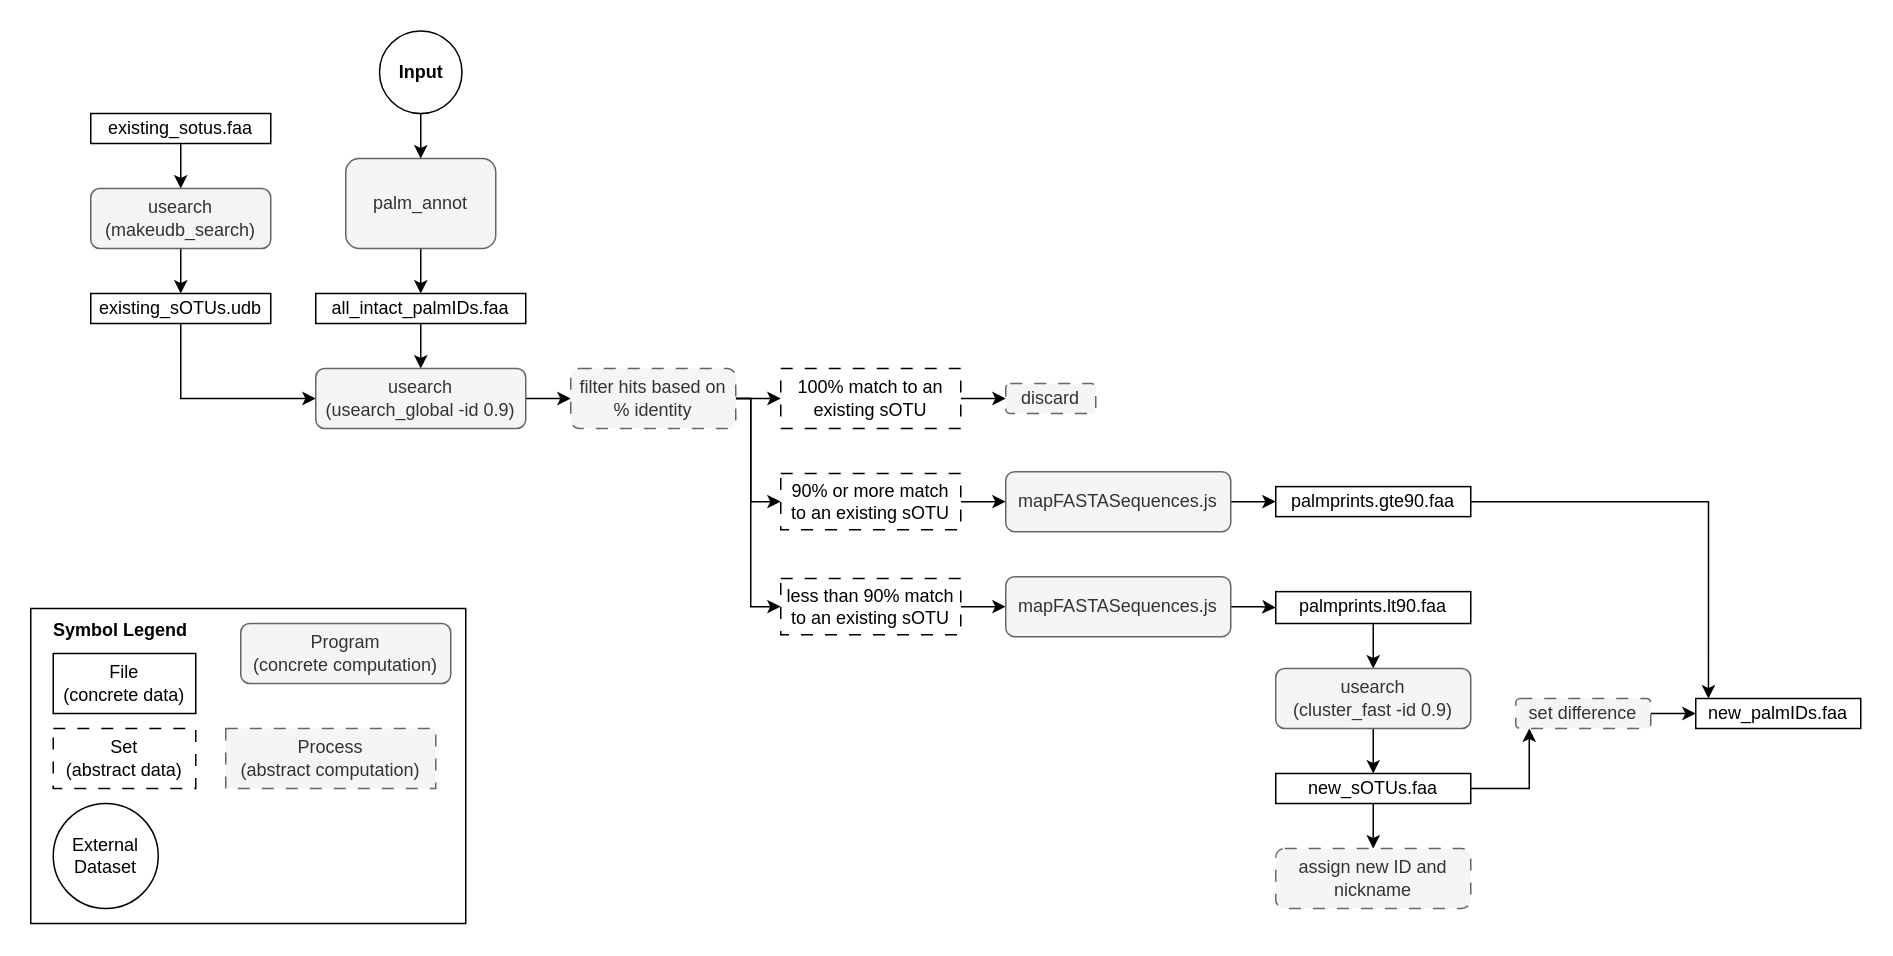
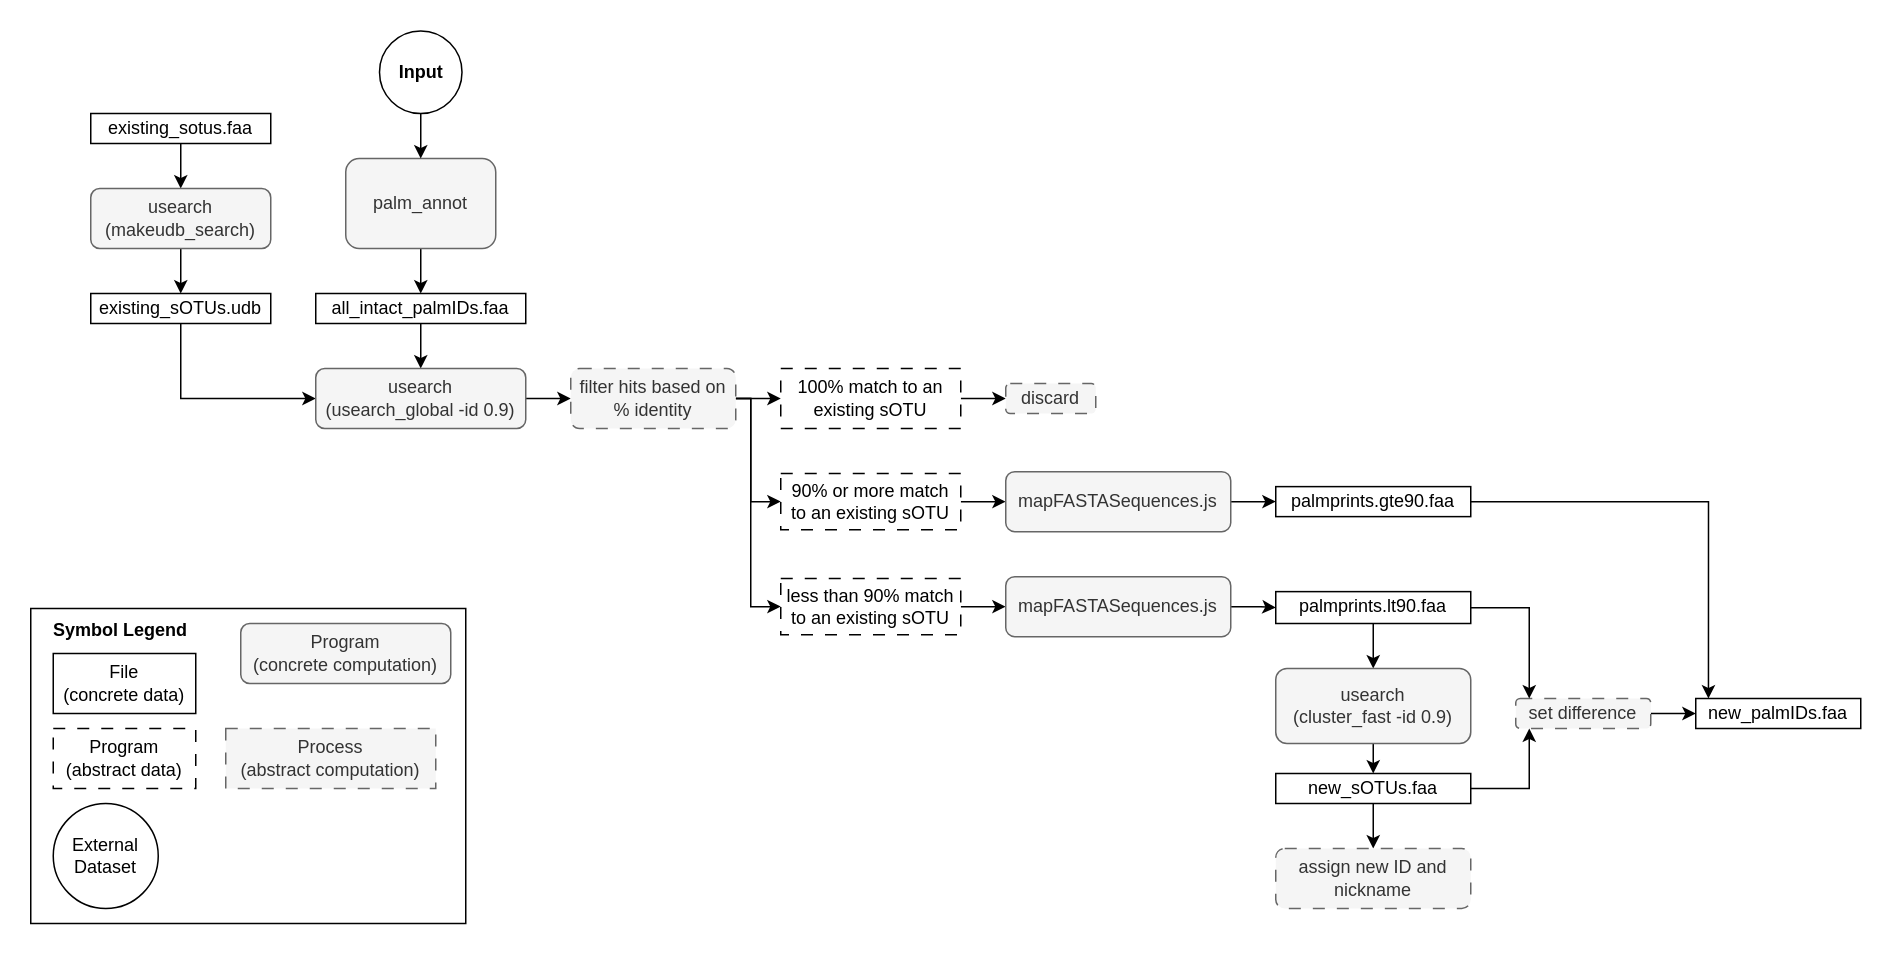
none -> (1529, 619)
(1373, 698) -> (1373, 706)
(125, 758) -> (125, 758)
